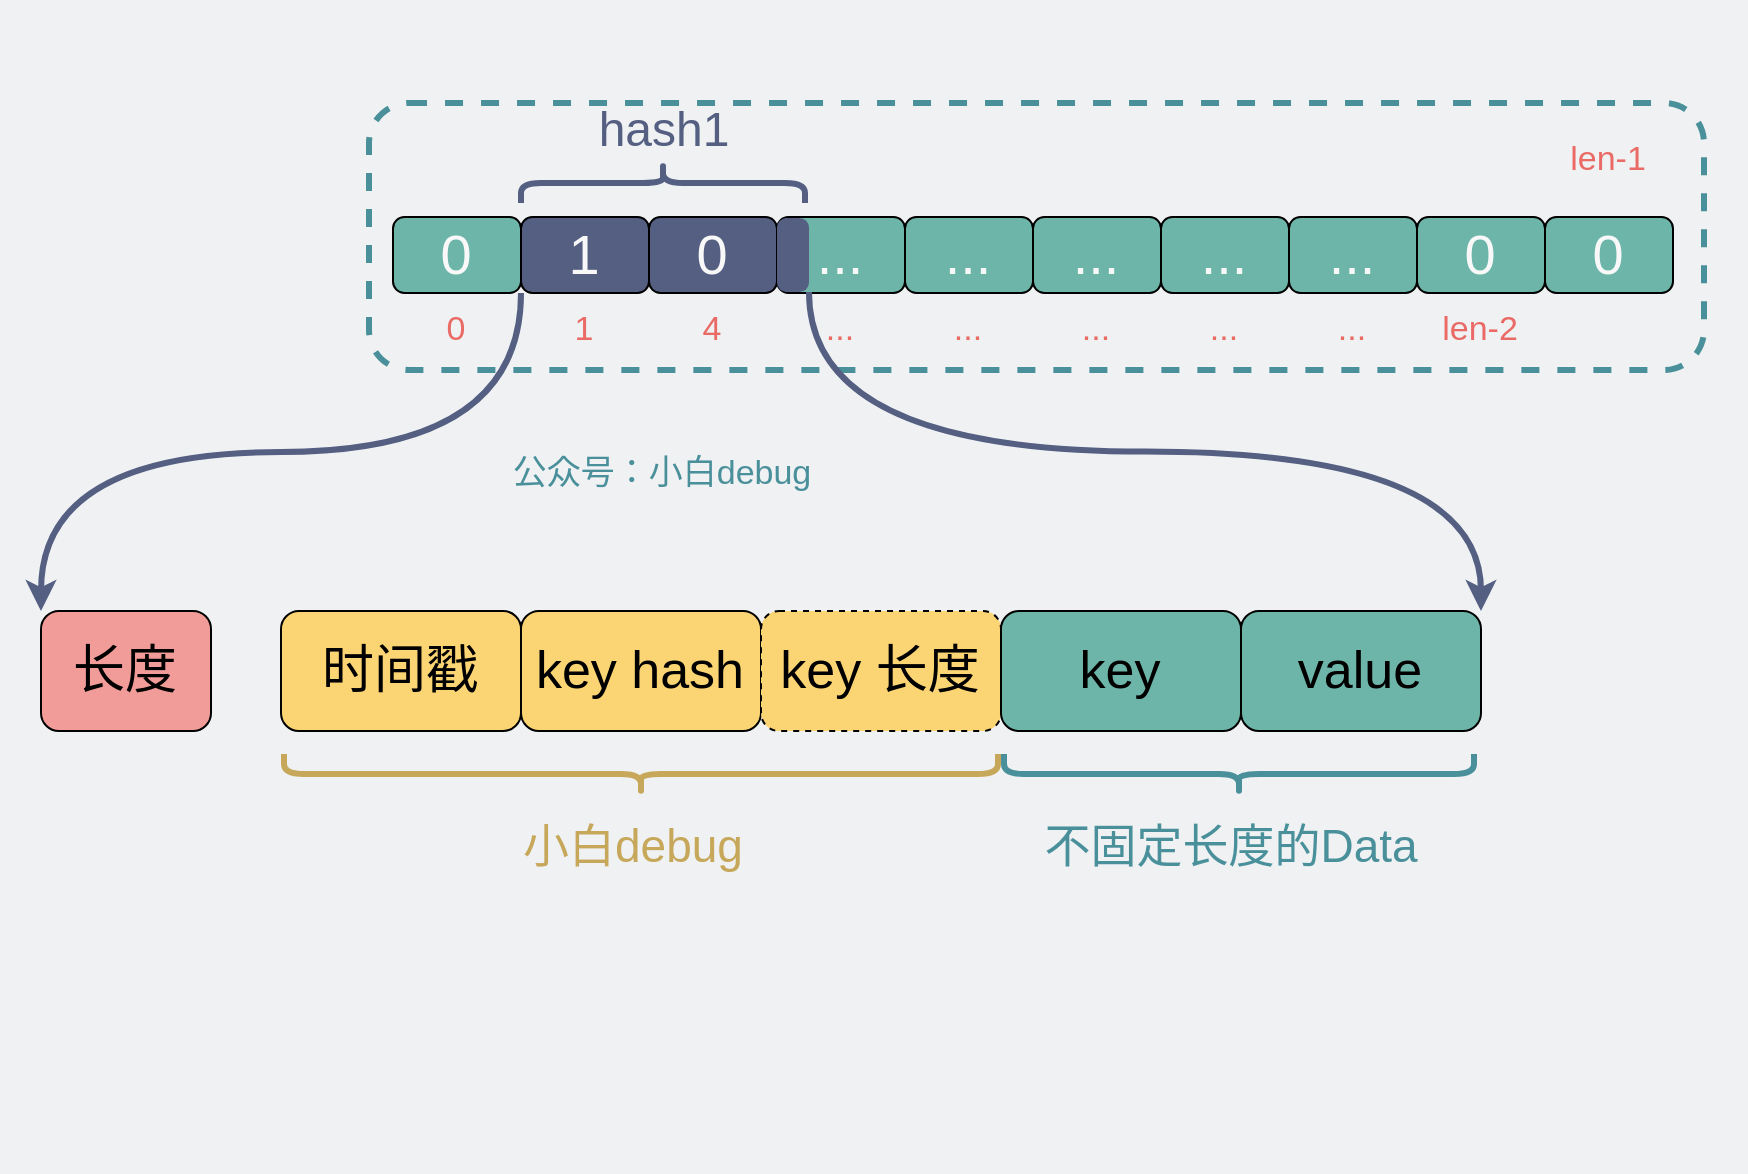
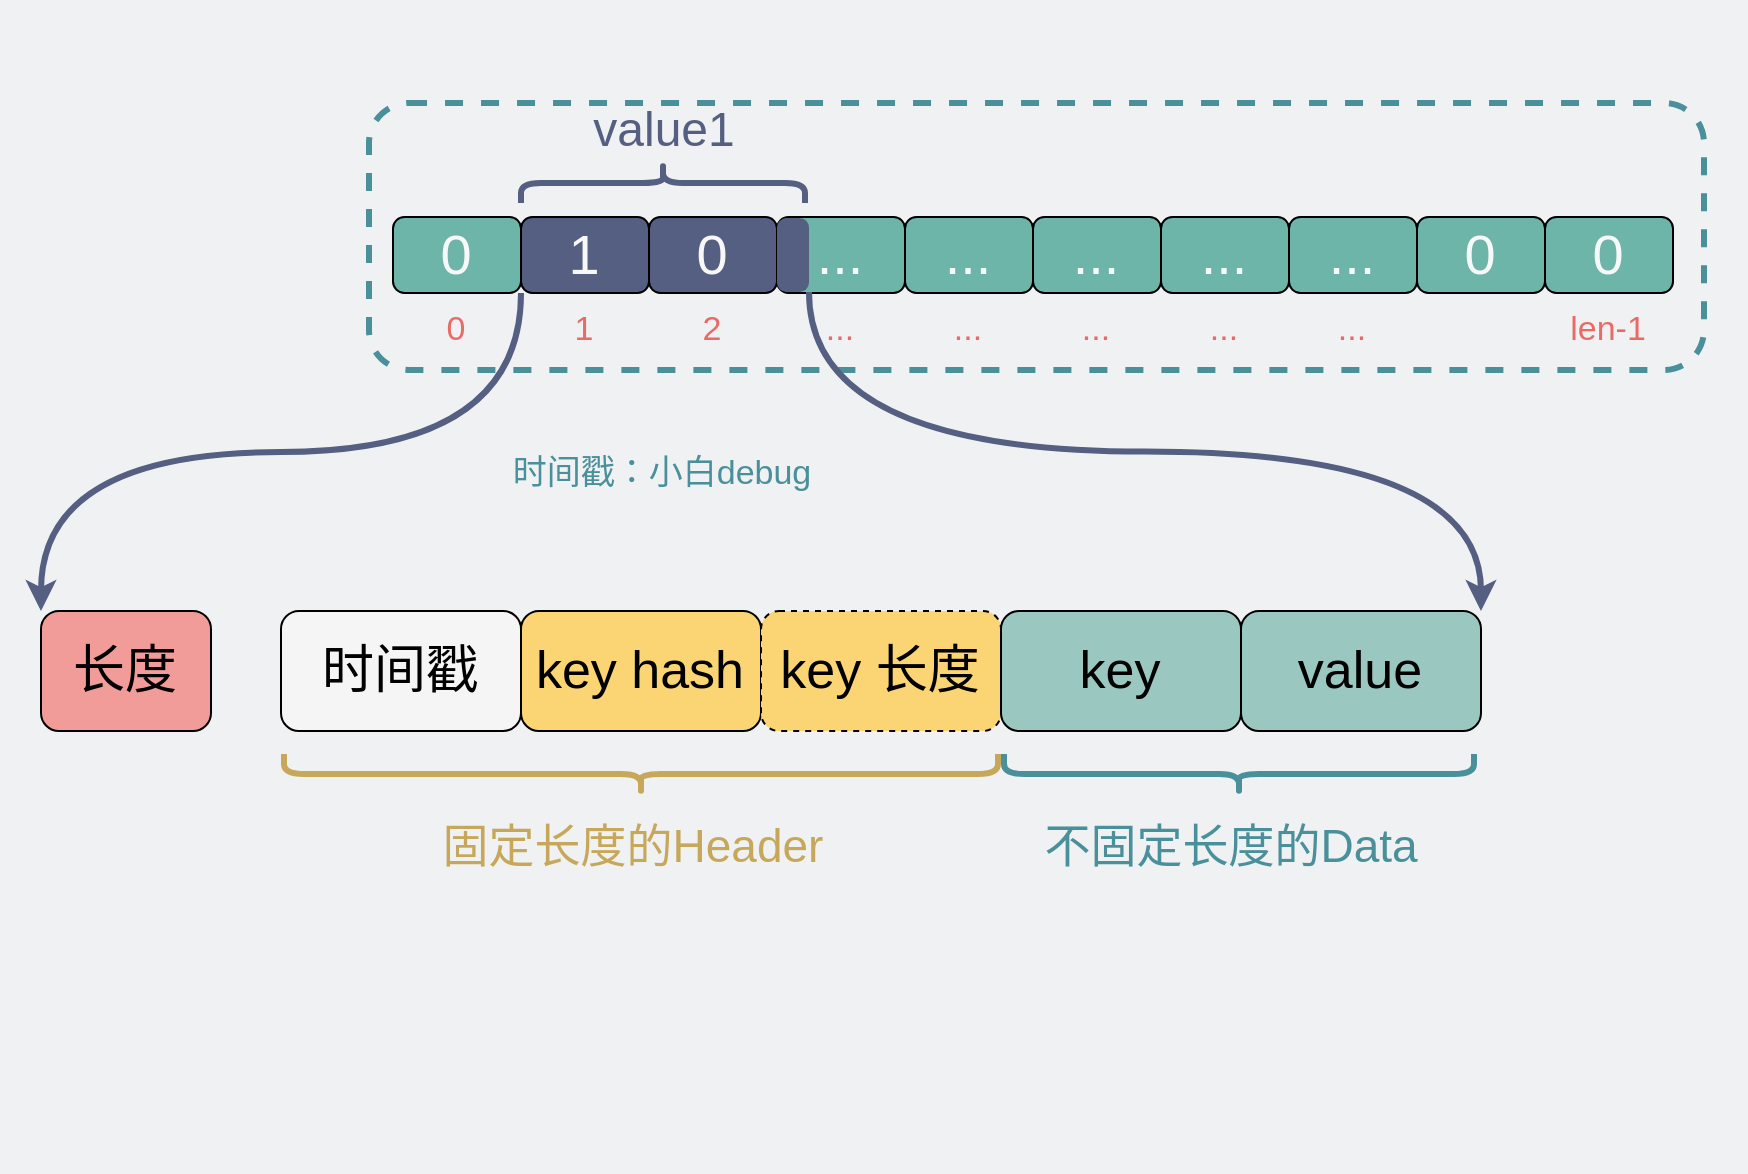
(665, 131) -> (665, 131)
(1609, 162) -> (1609, 332)
(713, 331) -> (713, 331)
(1481, 332) -> none
(663, 475) -> (663, 475)
(401, 671) -> (401, 671)
(1121, 671) -> (1121, 671)
(1361, 671) -> (1361, 671)
(634, 847) -> (634, 847)
